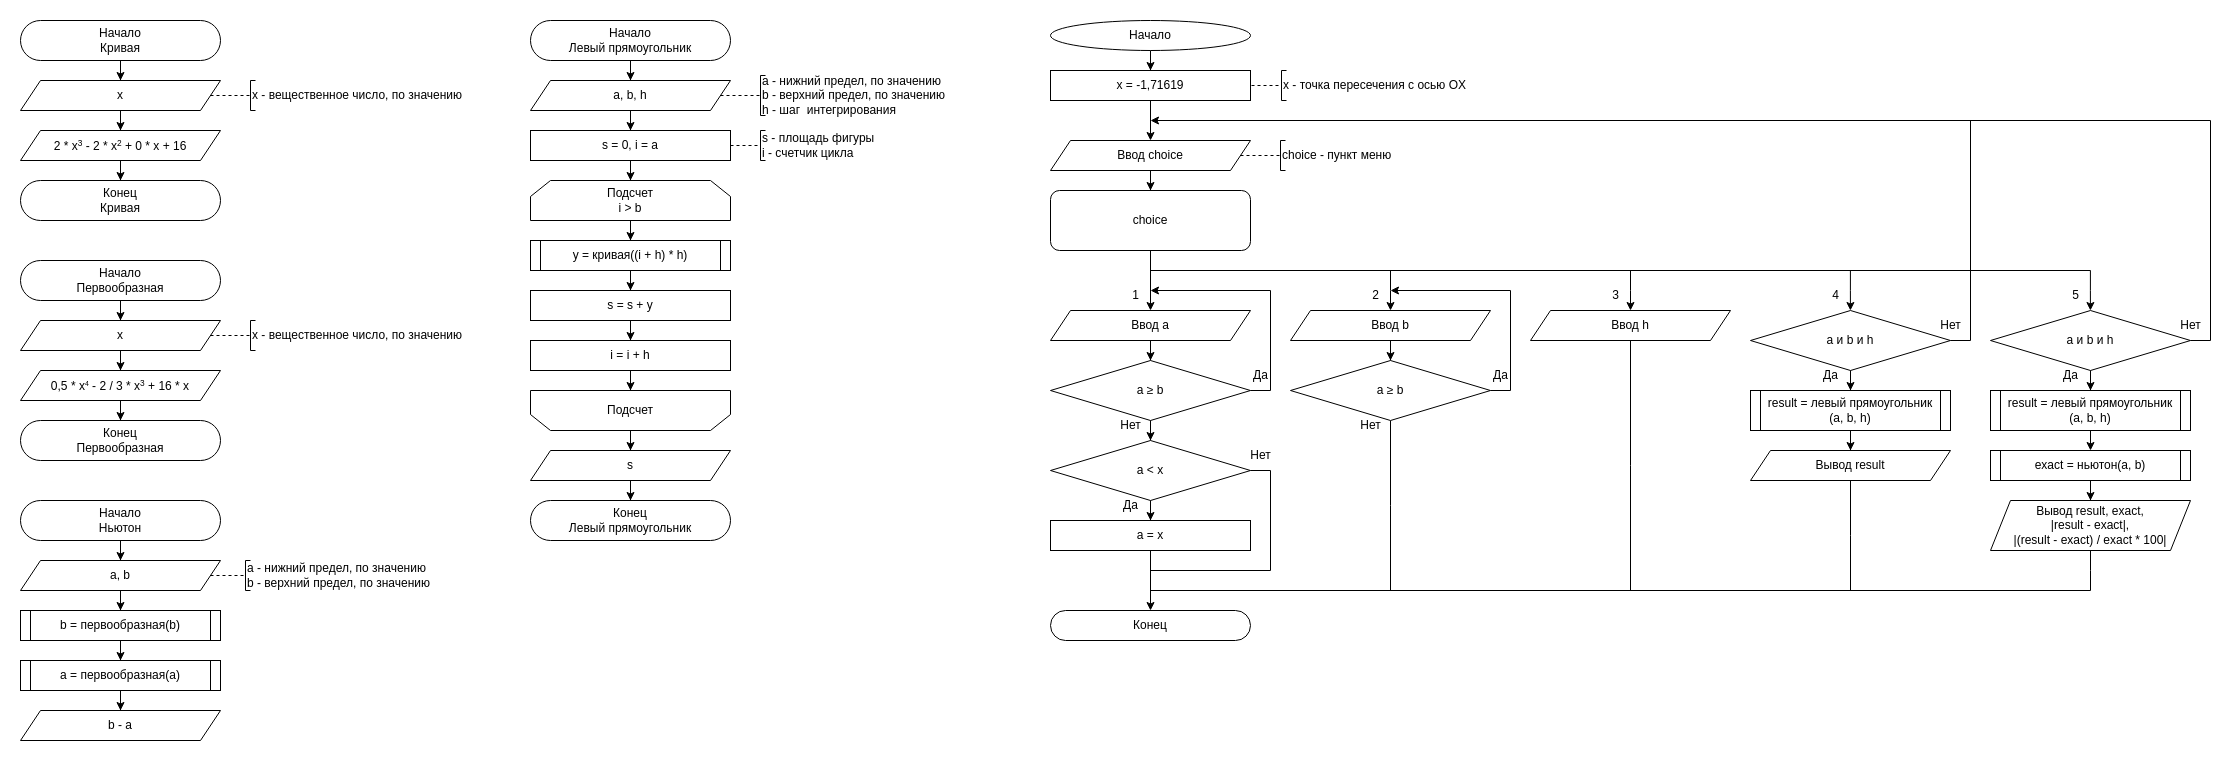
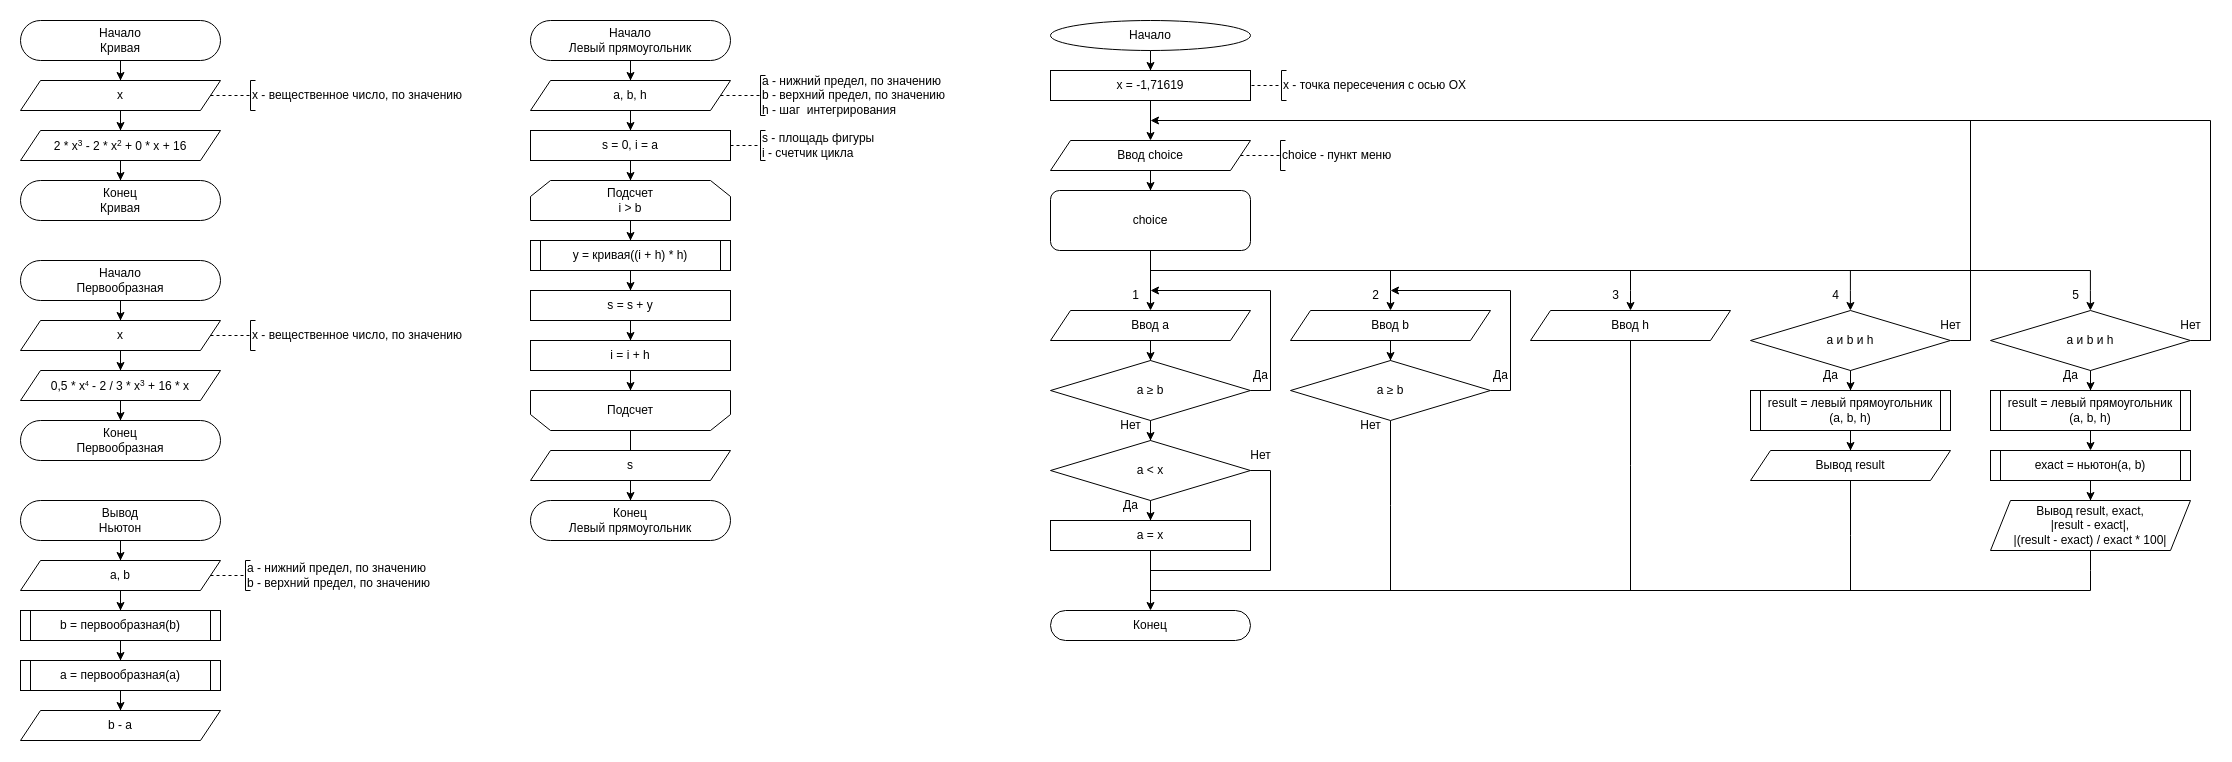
(631, 442) -> (631, 445)
(121, 521) -> (121, 521)
